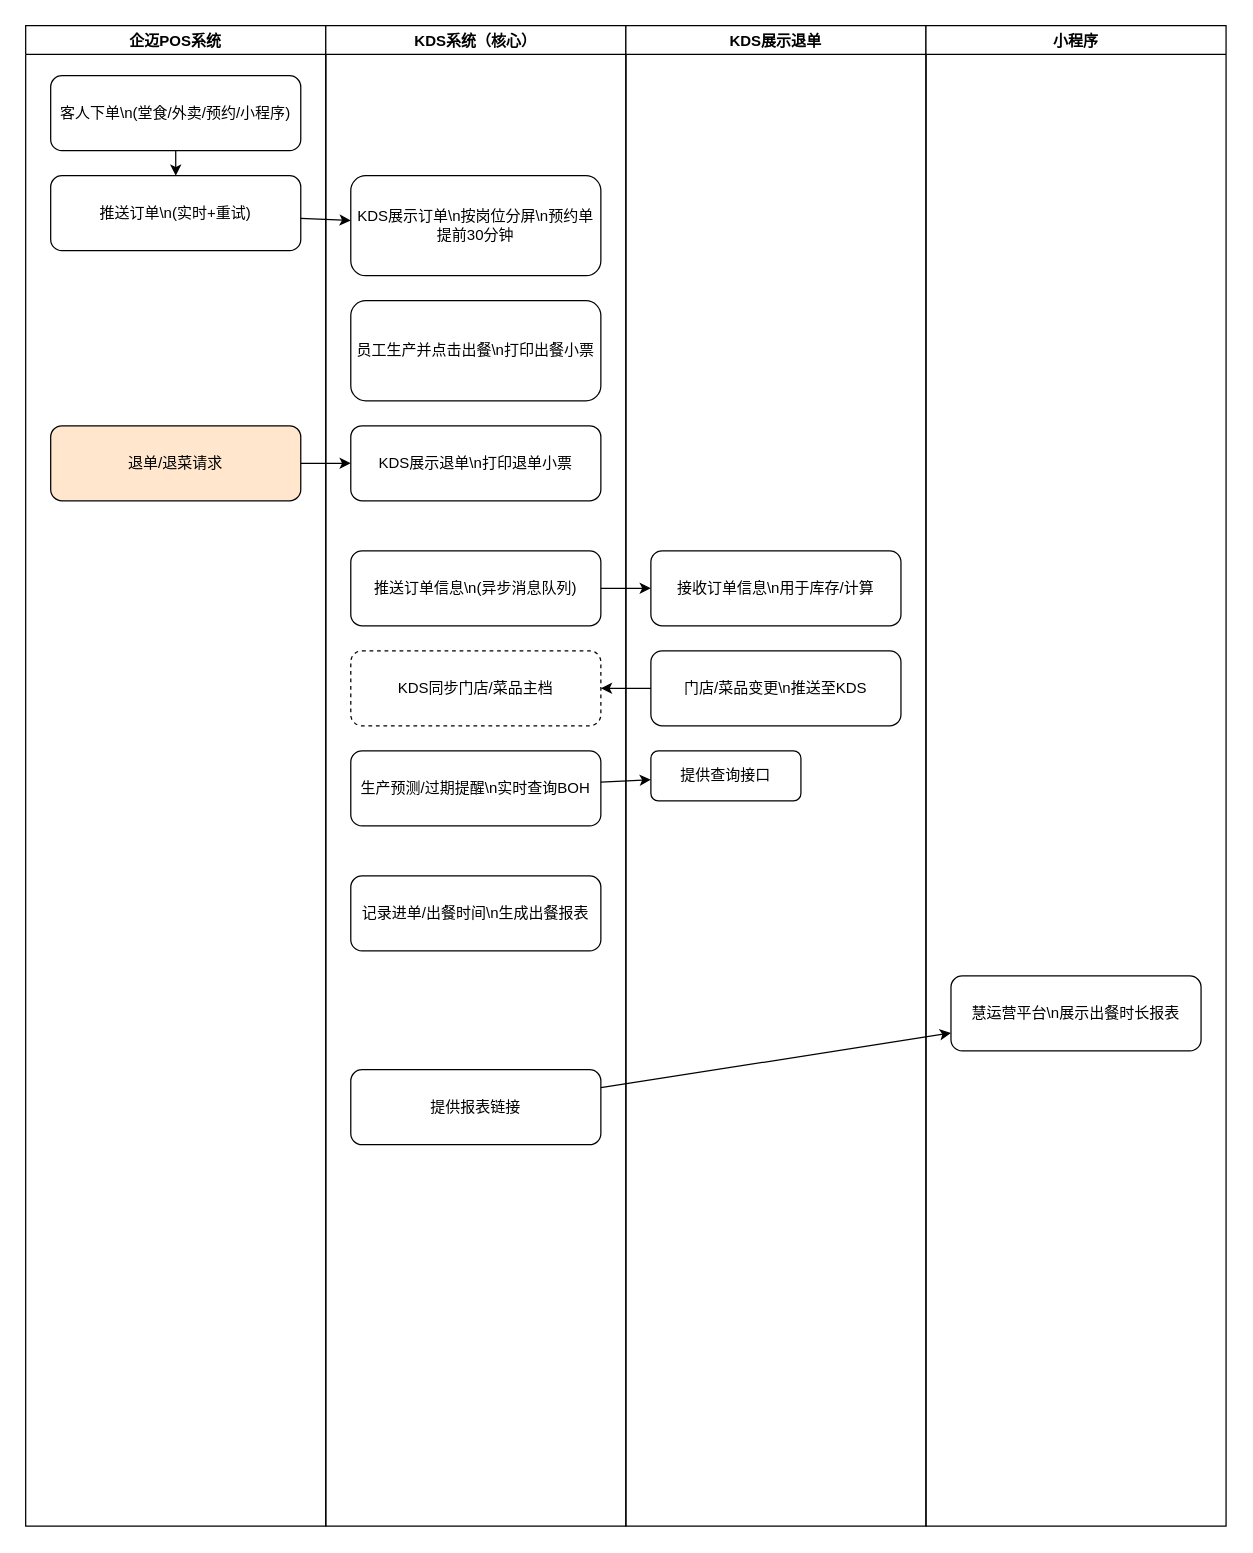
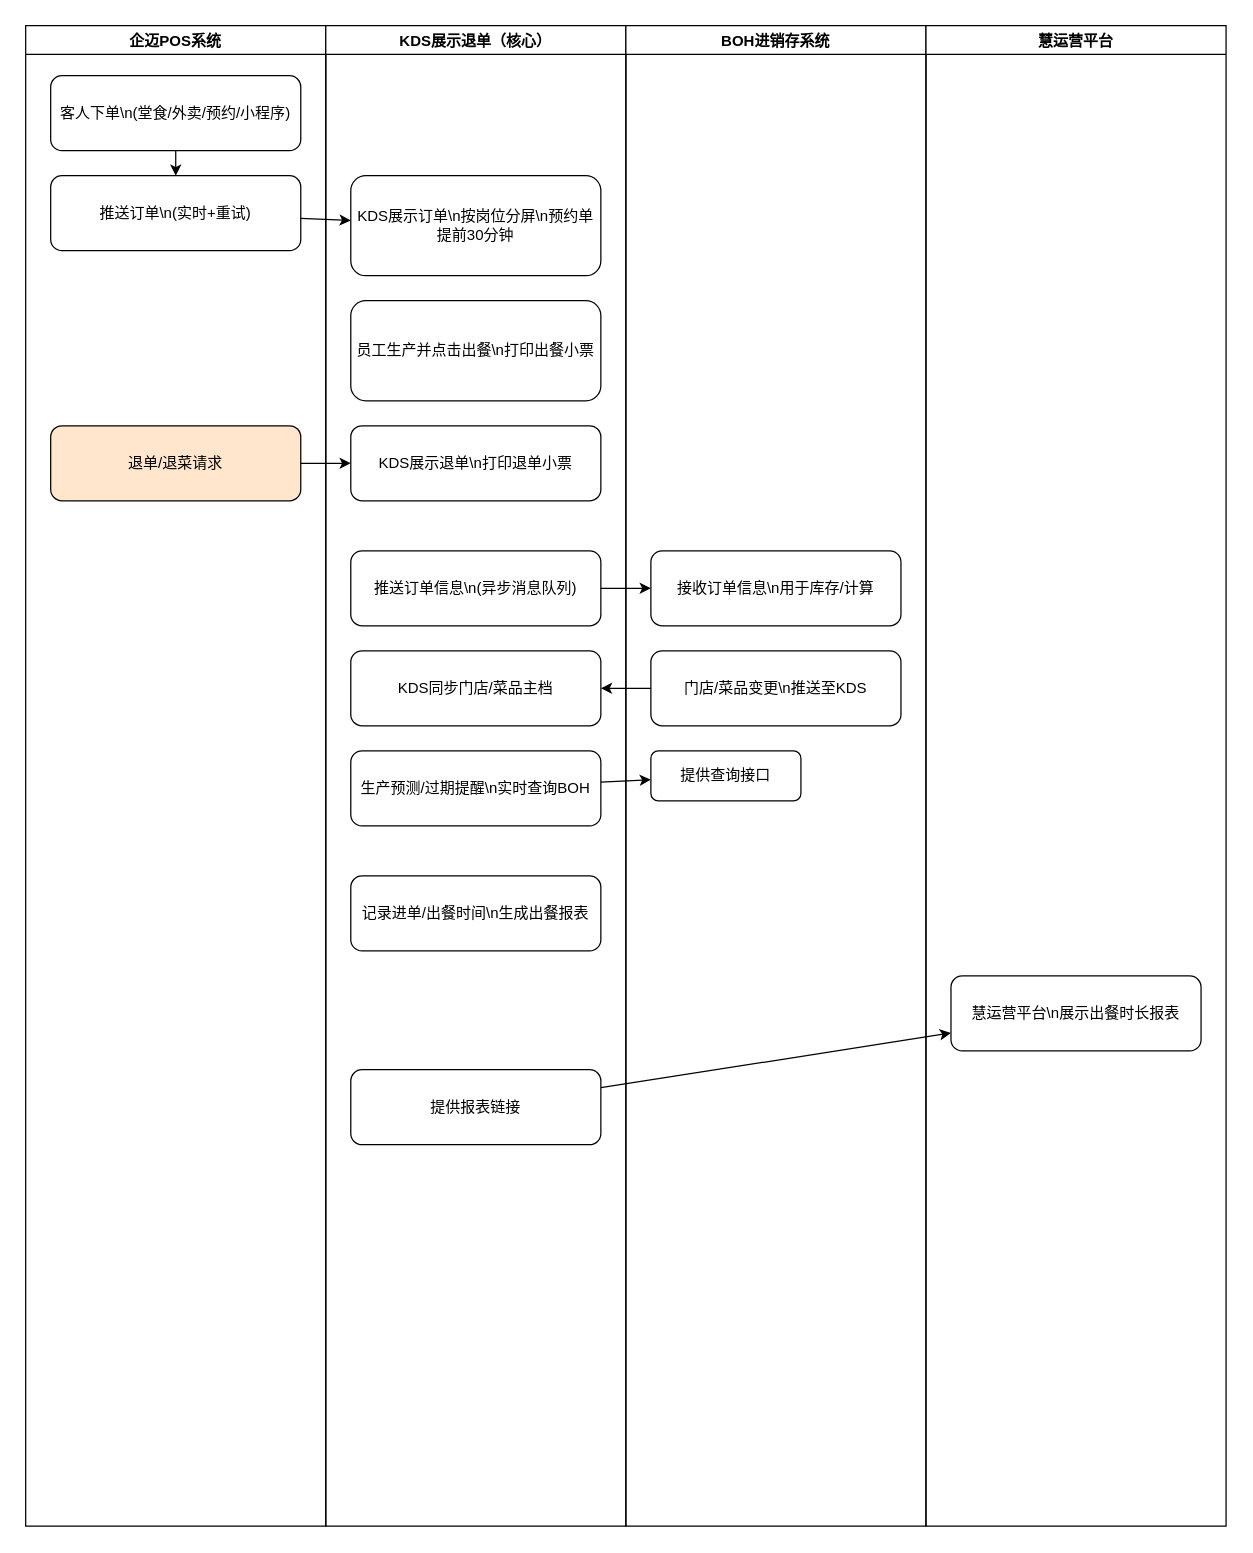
(475, 41) -> (475, 41)
(775, 41) -> (775, 41)
(1075, 41) -> (1075, 41)
(476, 688) -> (476, 688)
